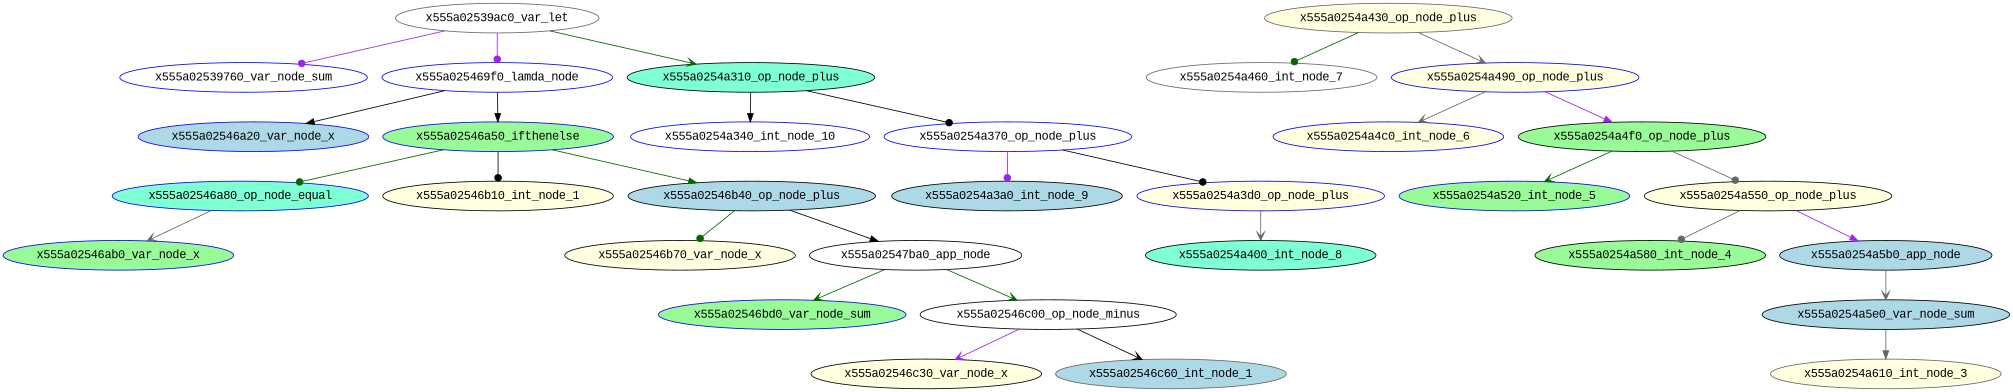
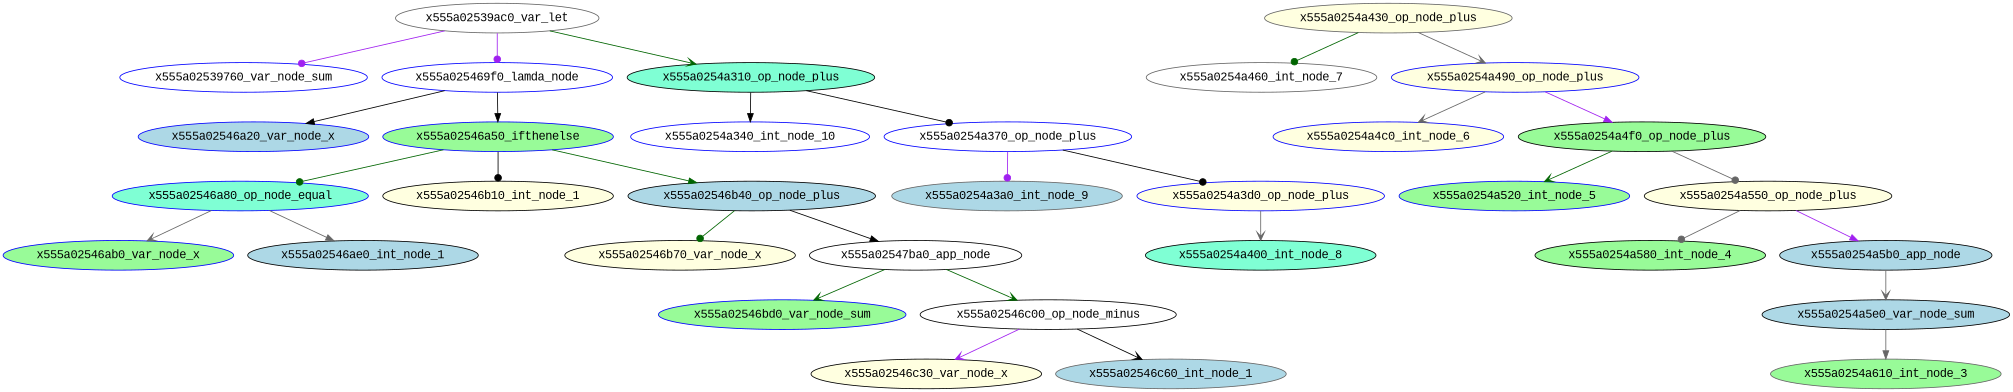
(1007, 196) -> (1007, 196)
none -> (363, 255)
(1886, 374) -> (1886, 374)
